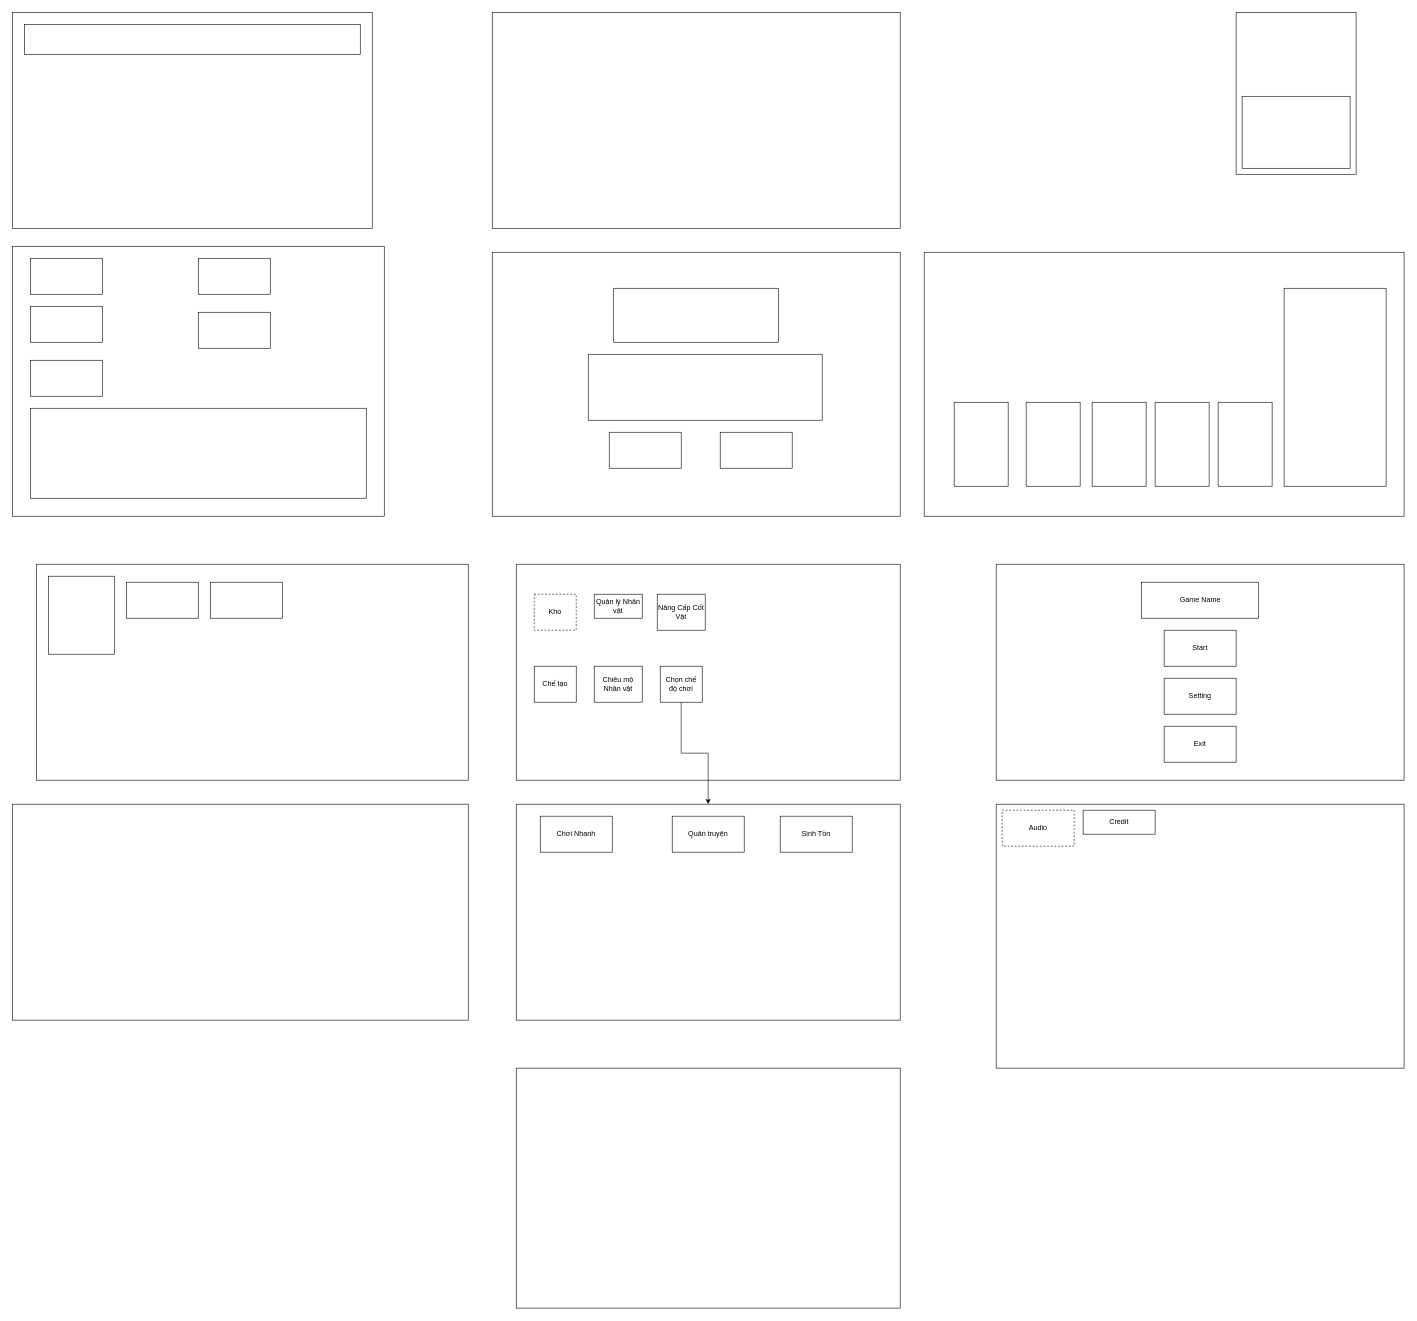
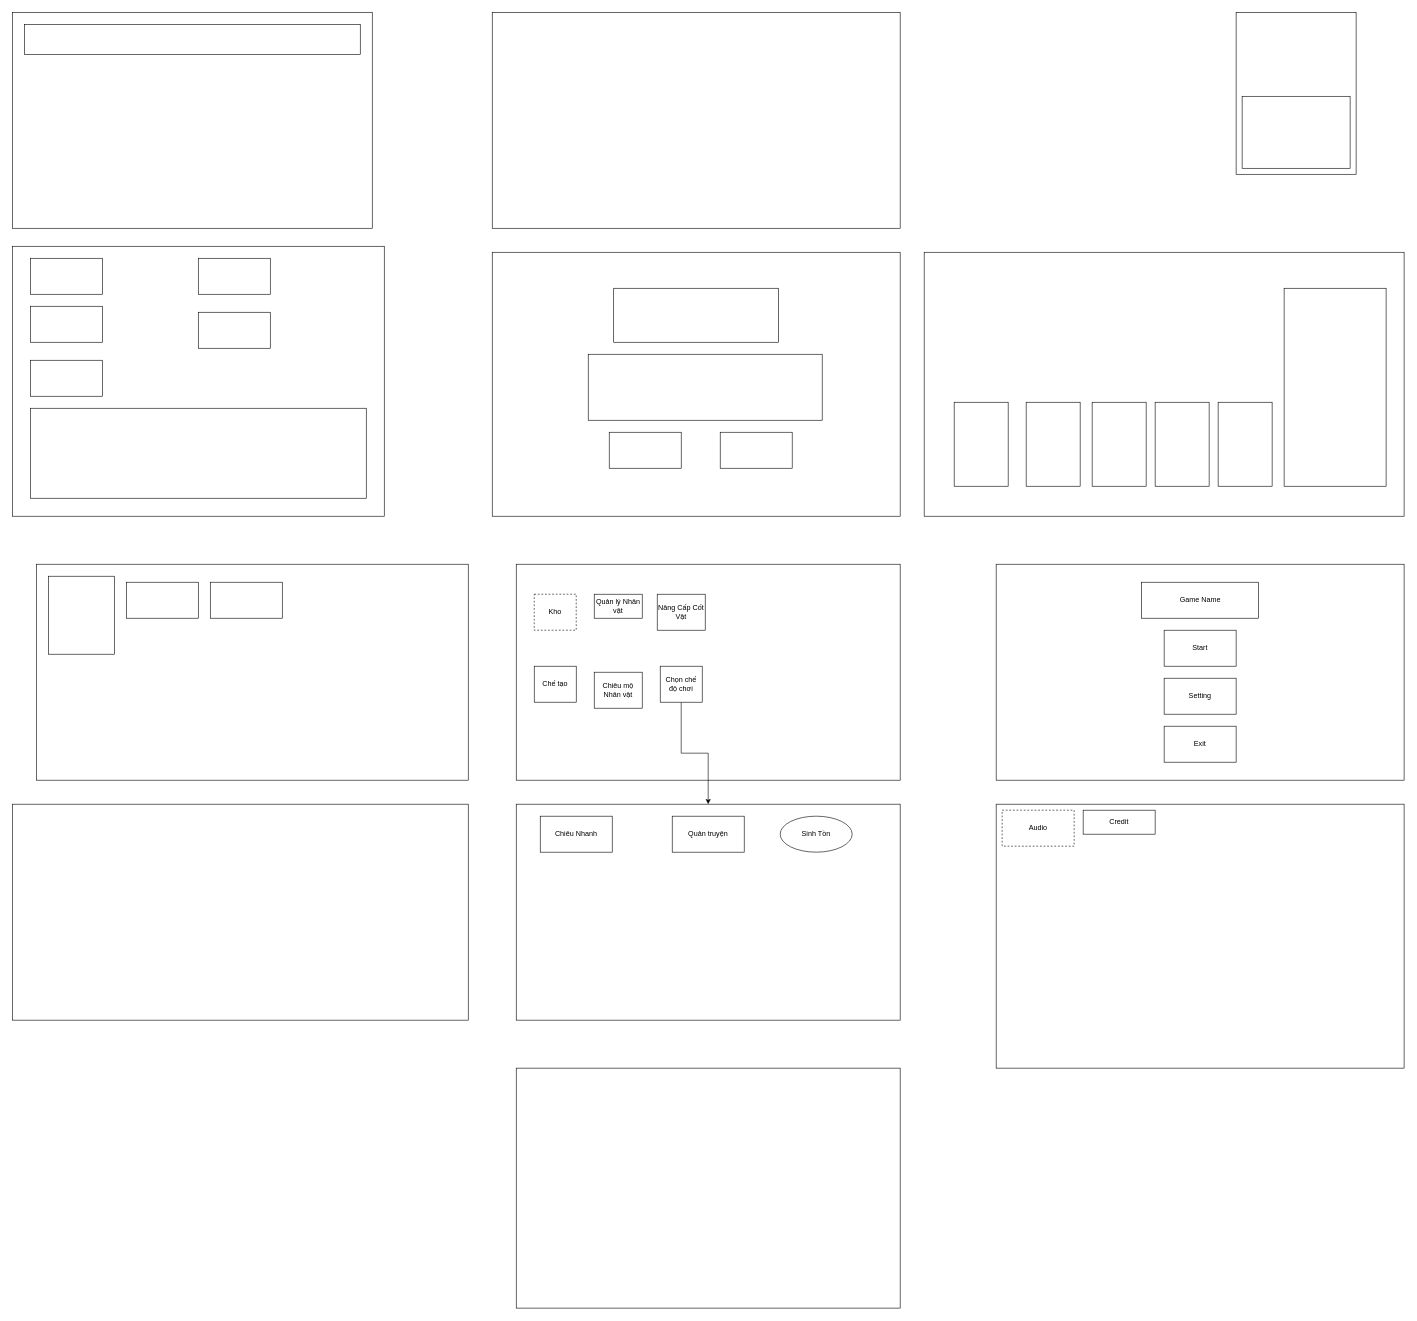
(618, 684) -> (618, 690)
(576, 834) -> (576, 834)
(816, 834) -> (816, 834)
